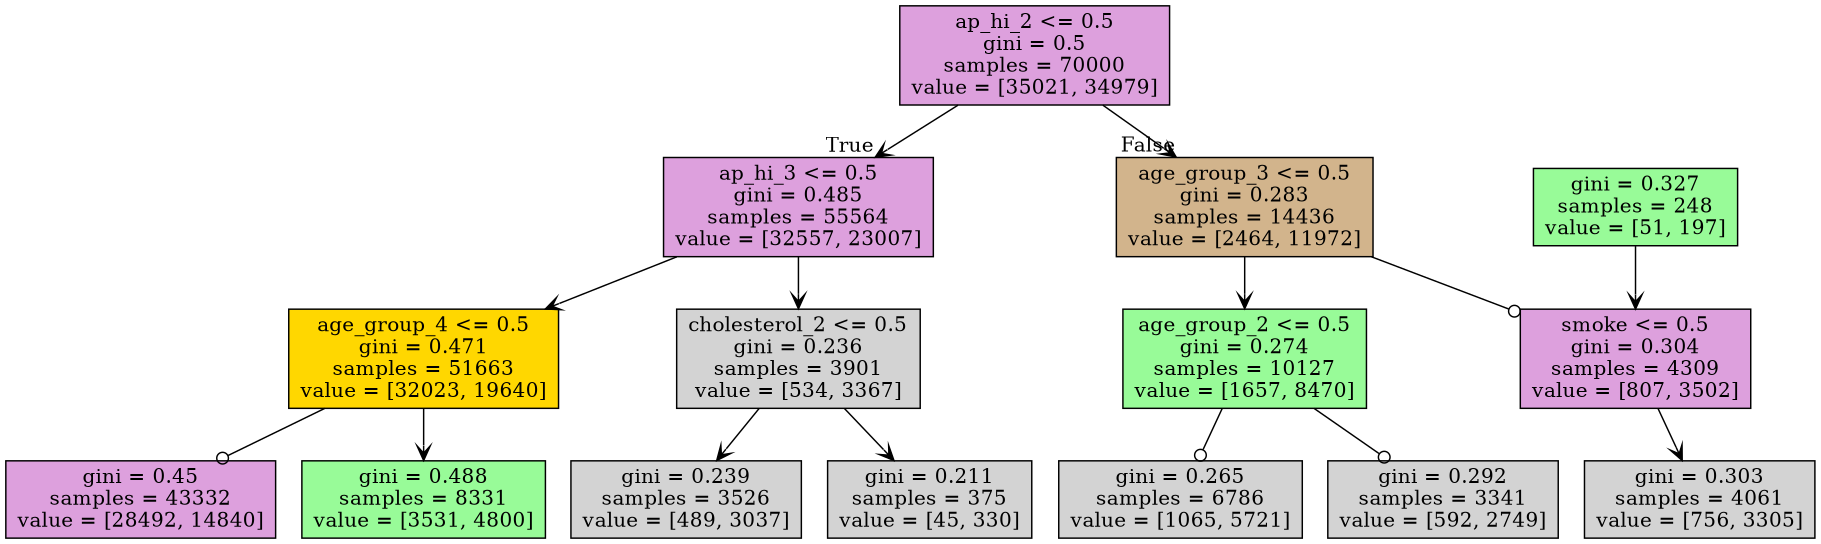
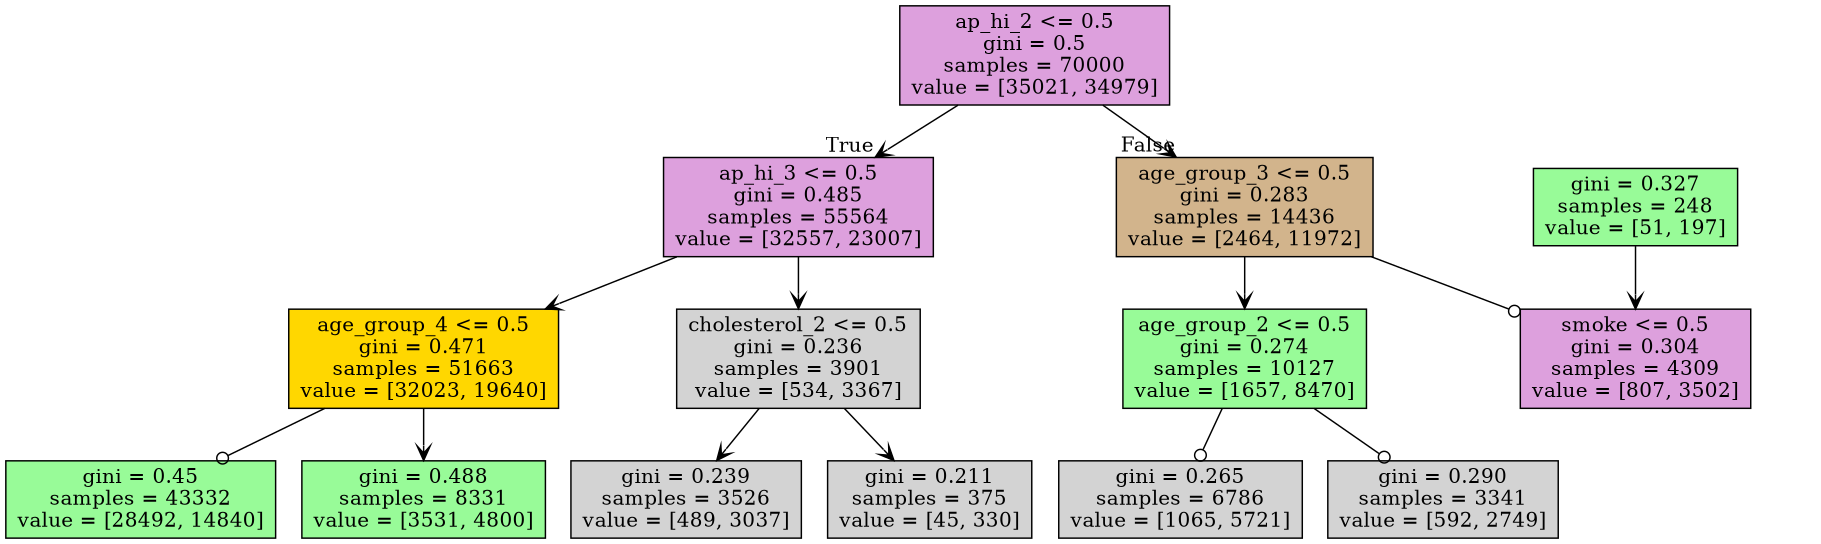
(141, 499) -> (141, 499)
(1443, 499) -> (1443, 499)
(1700, 499) -> none
